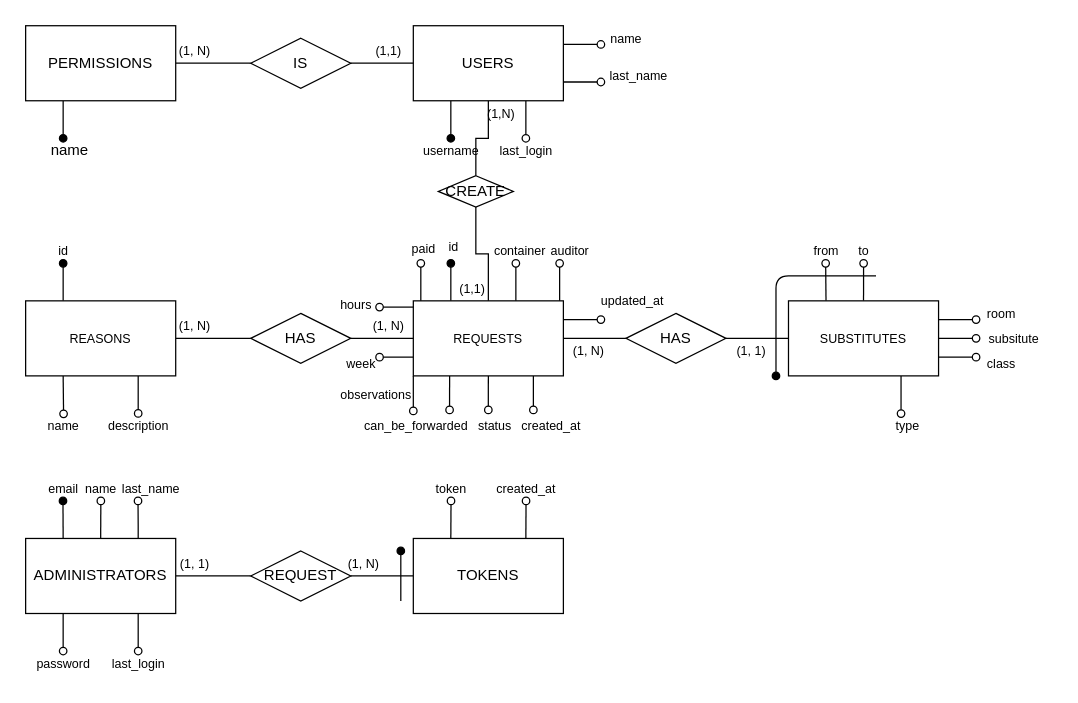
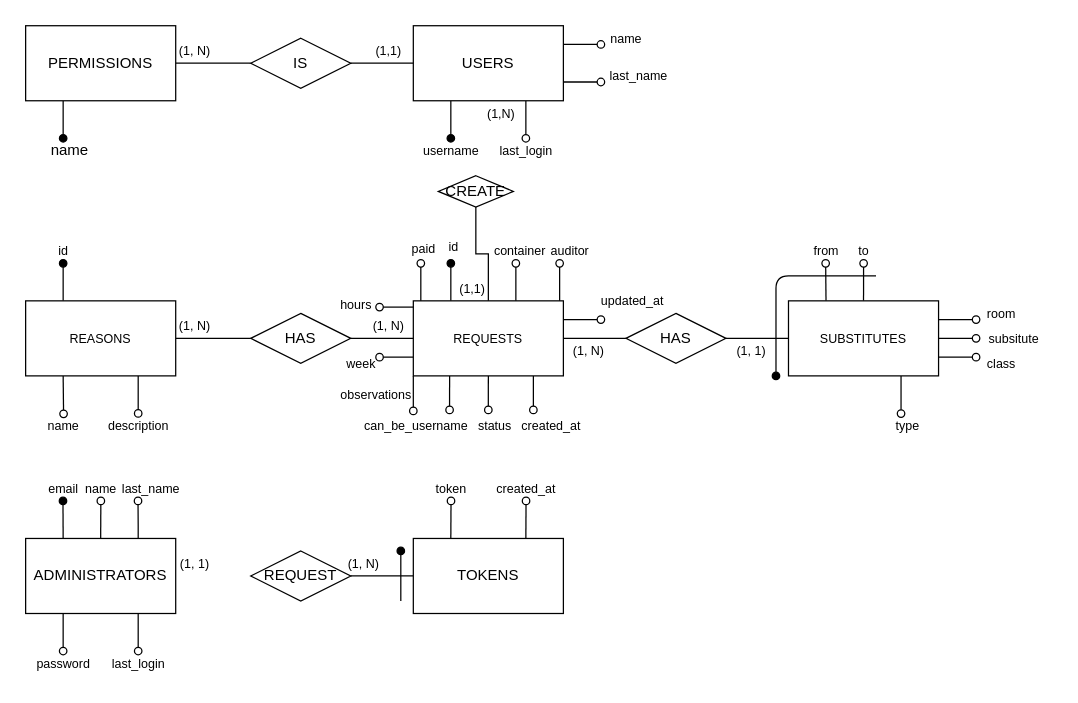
(482, 138) -> none
(416, 426) -> (416, 426)
(213, 576) -> none
